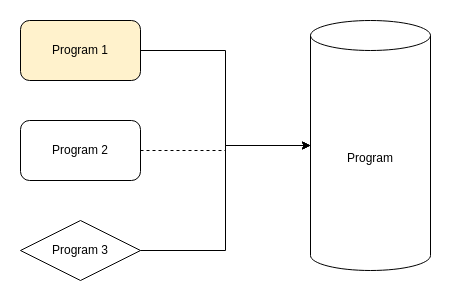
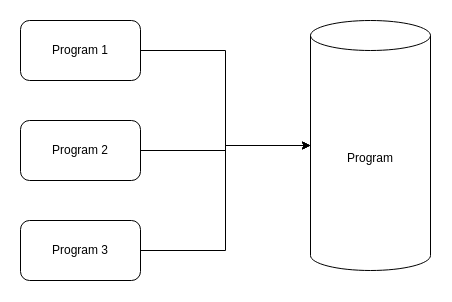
(81, 51) -> (81, 51)
(182, 151) -> (182, 151)
(81, 251) -> (81, 251)
